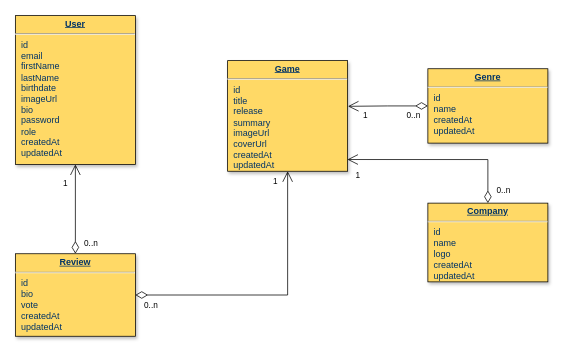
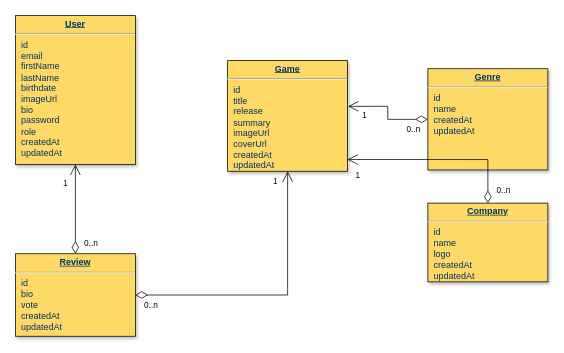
(488, 106) -> (488, 119)
